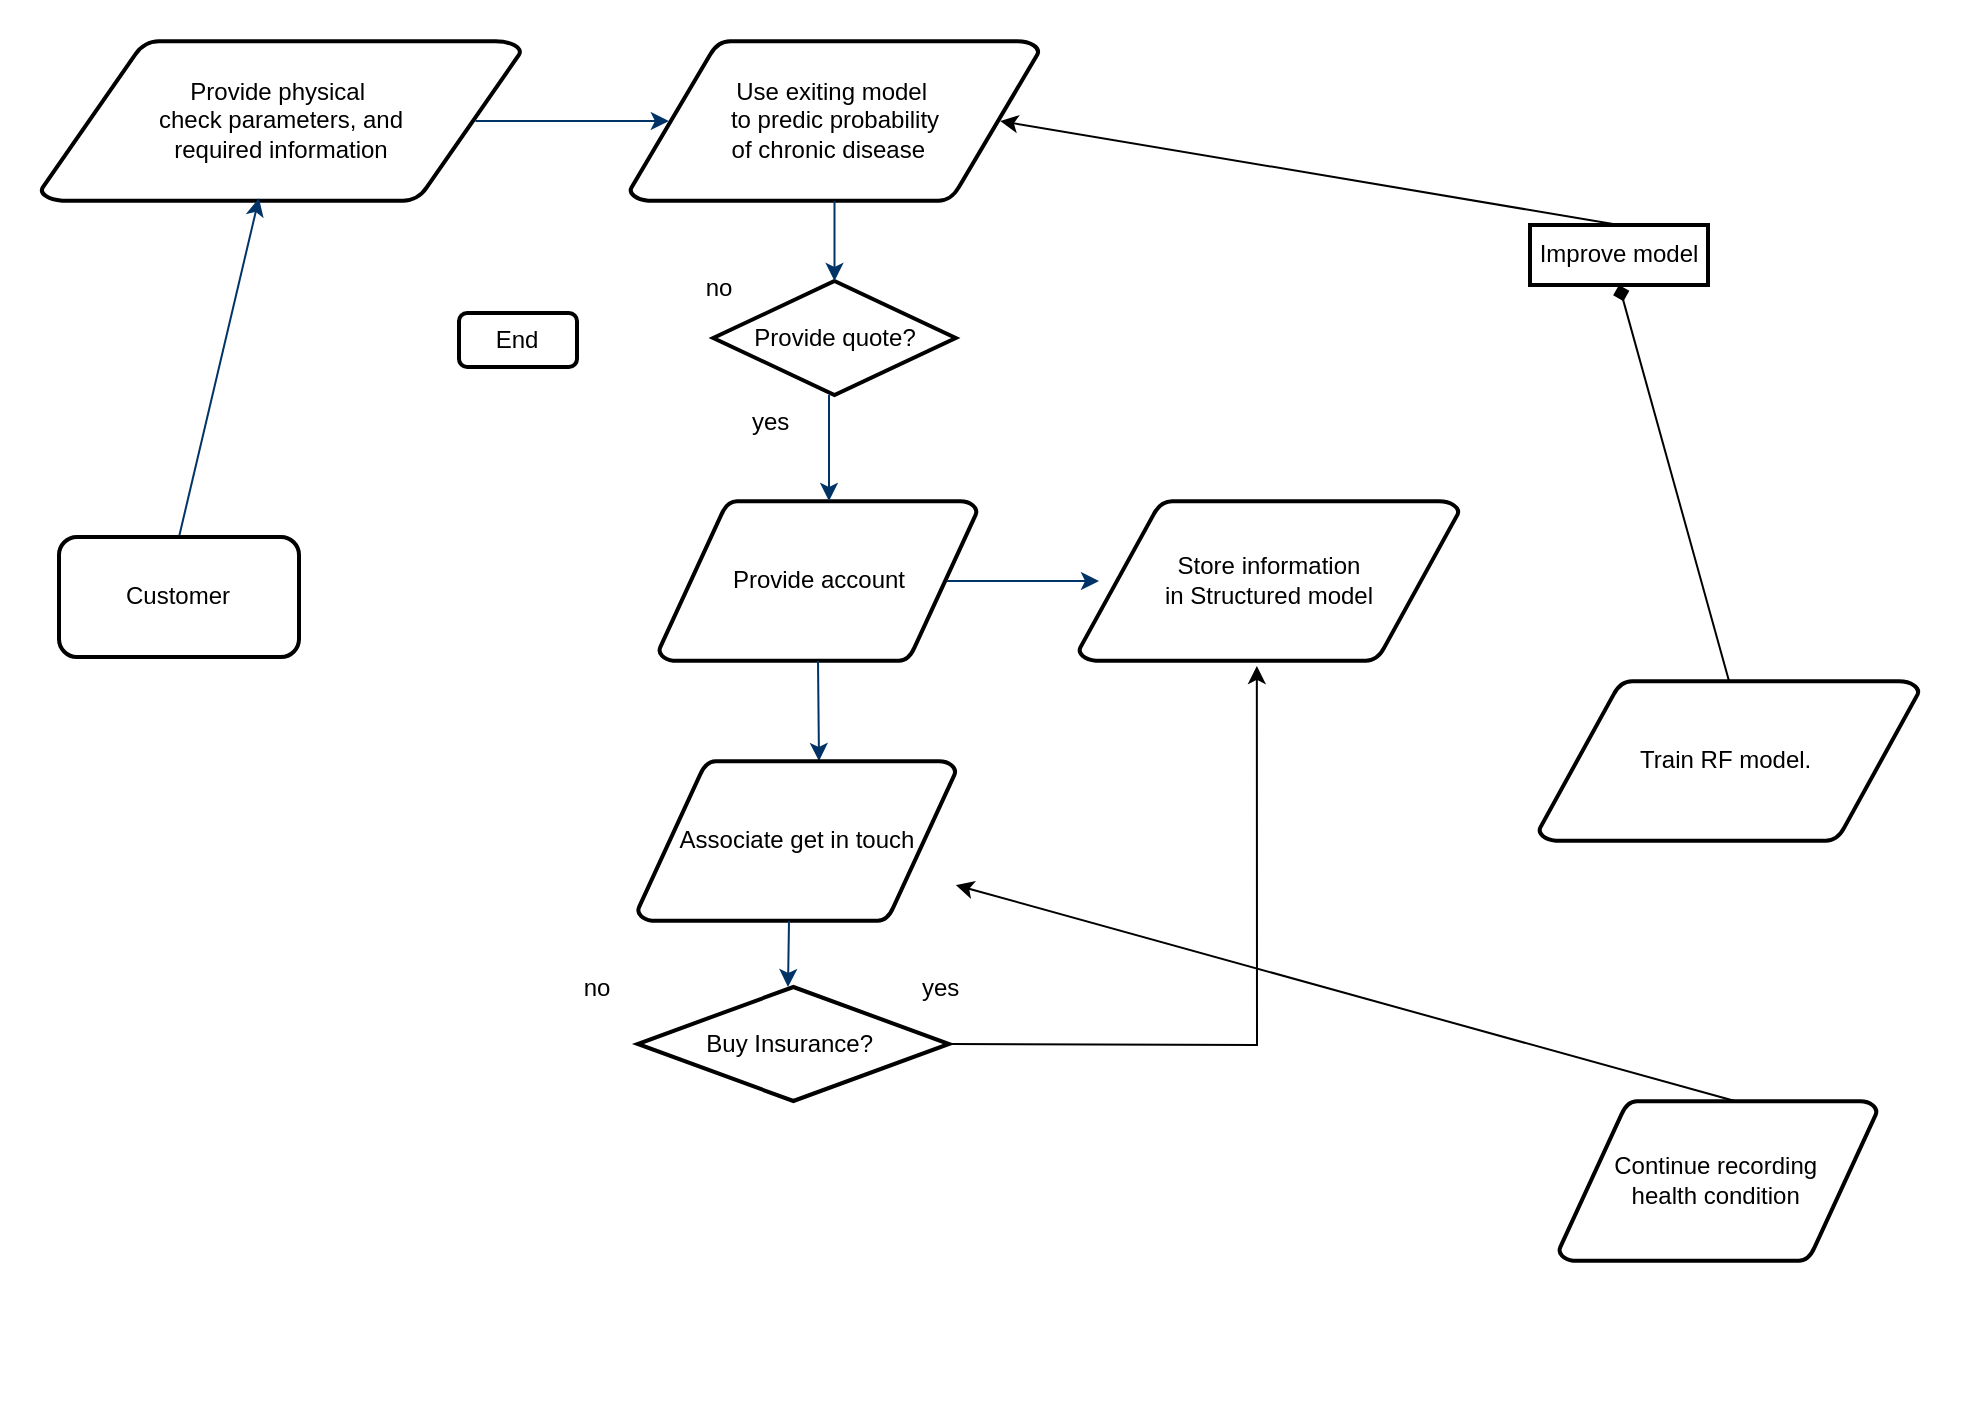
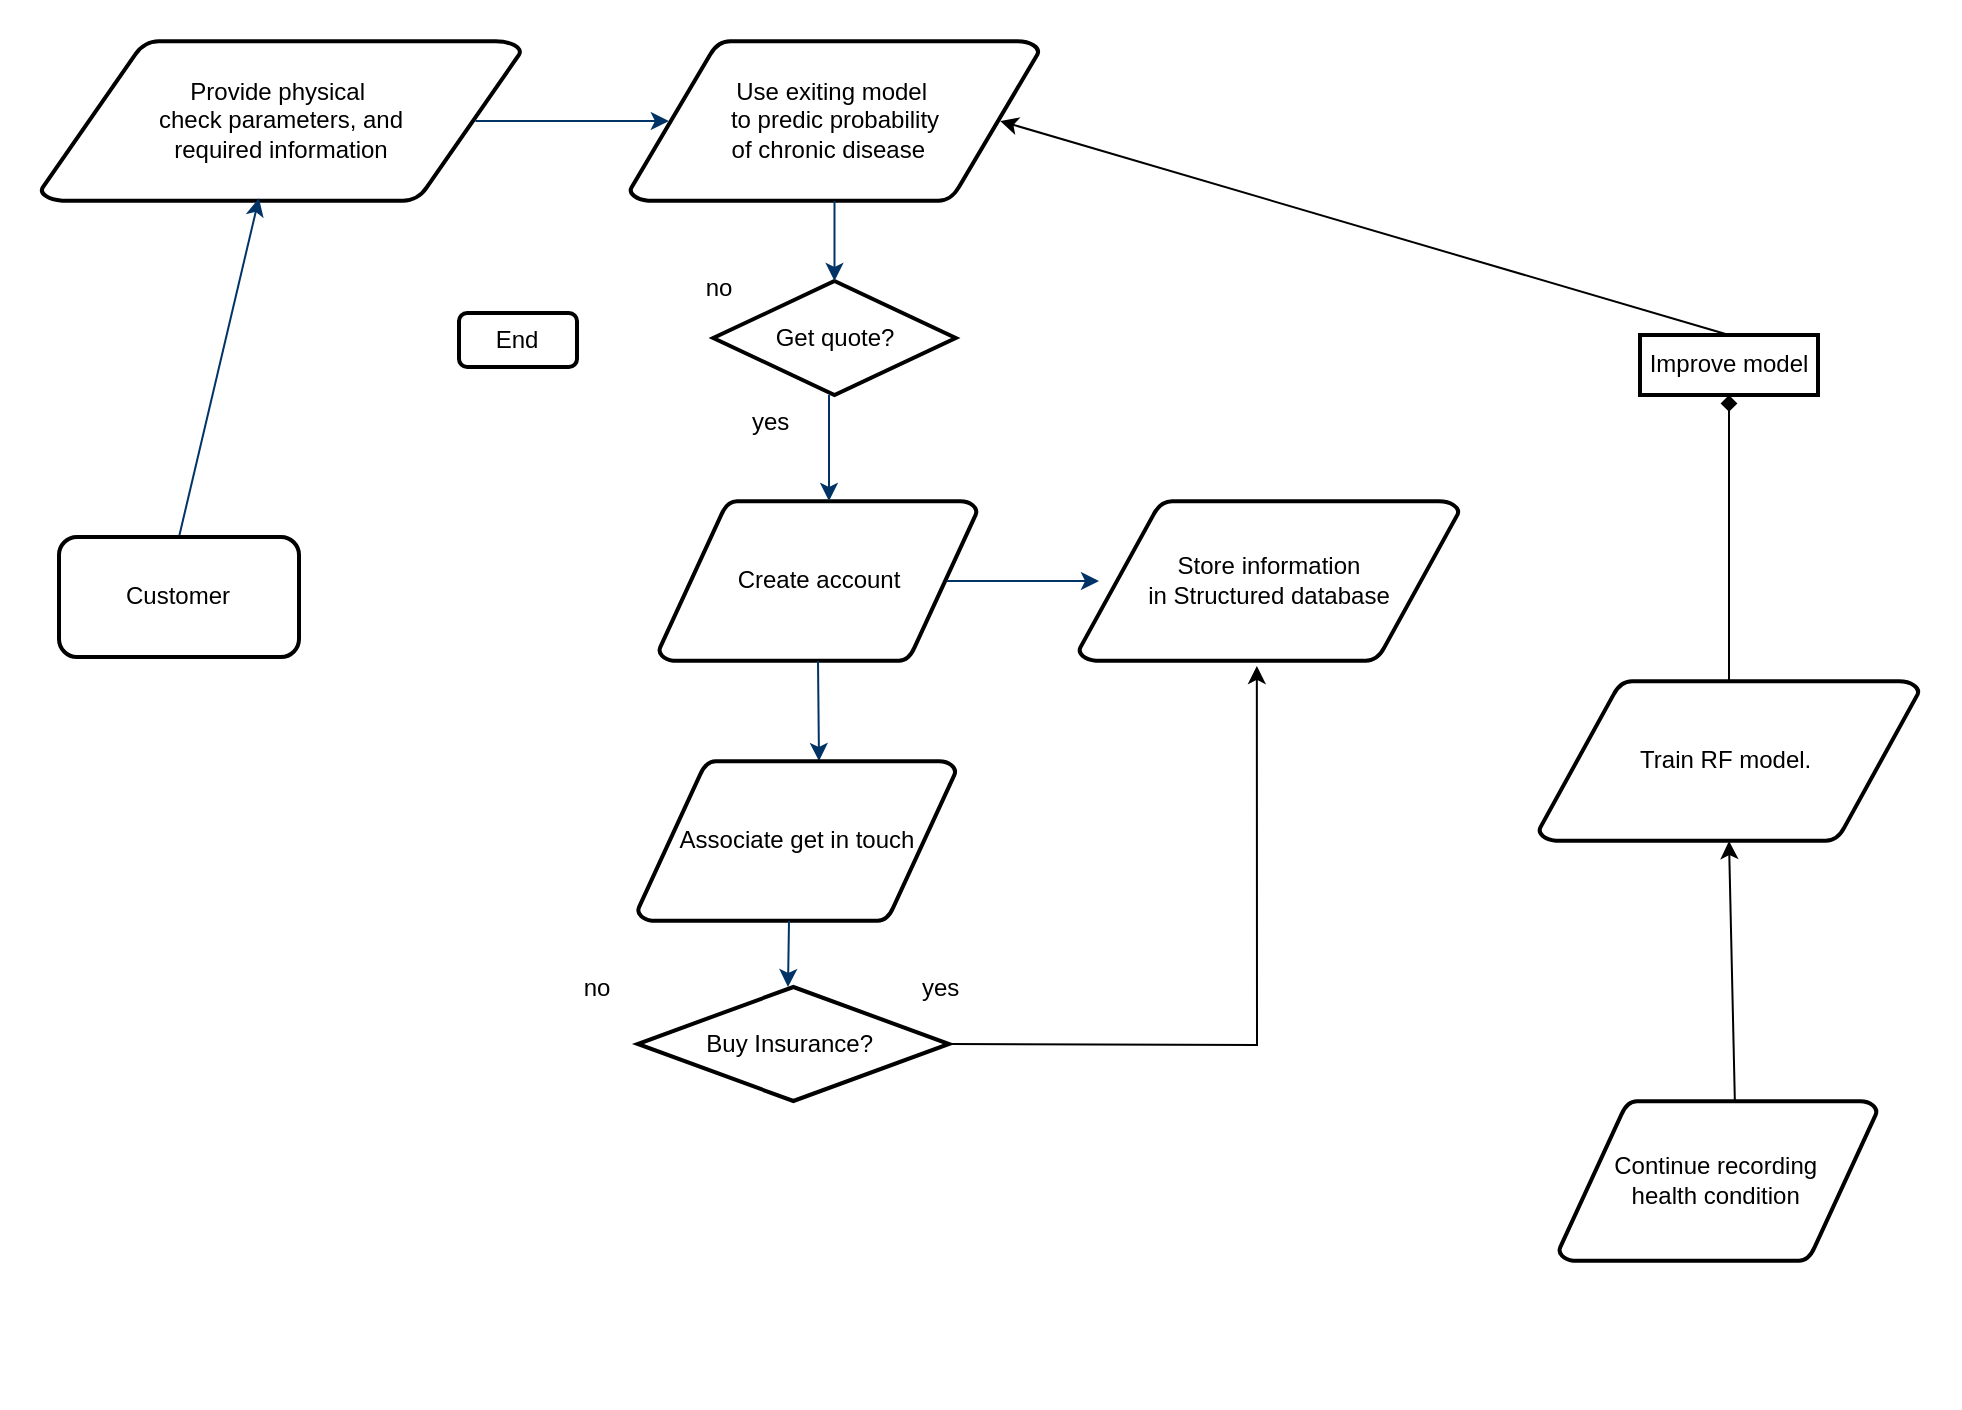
(1619, 255) -> (1729, 365)
(836, 339) -> (836, 339)
(820, 581) -> (820, 581)
(1270, 581) -> (1270, 581)
(1497, 1035) -> (1732, 977)
